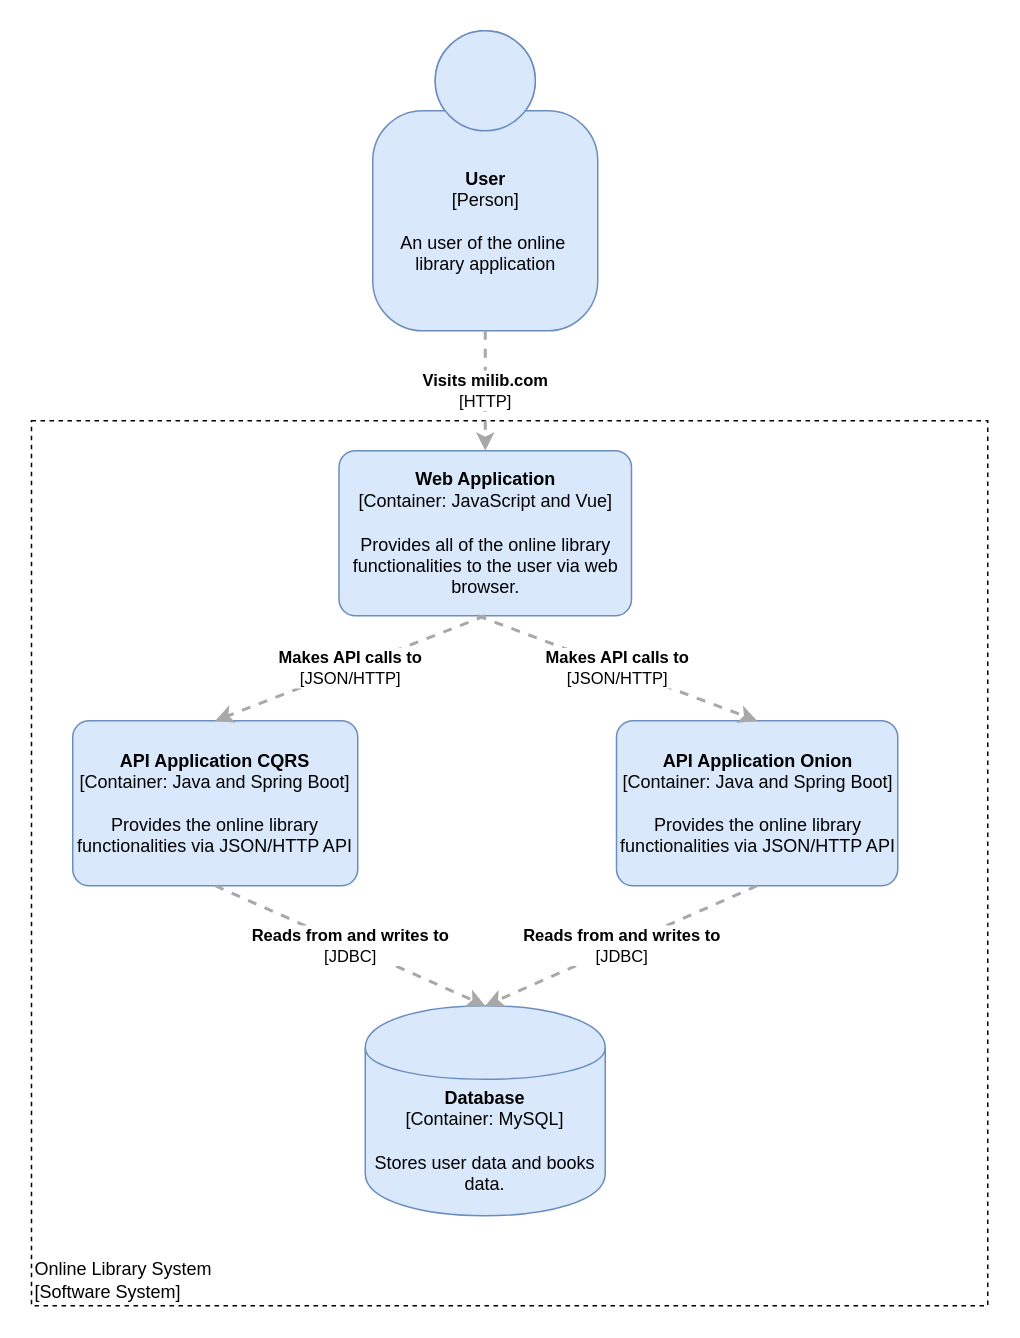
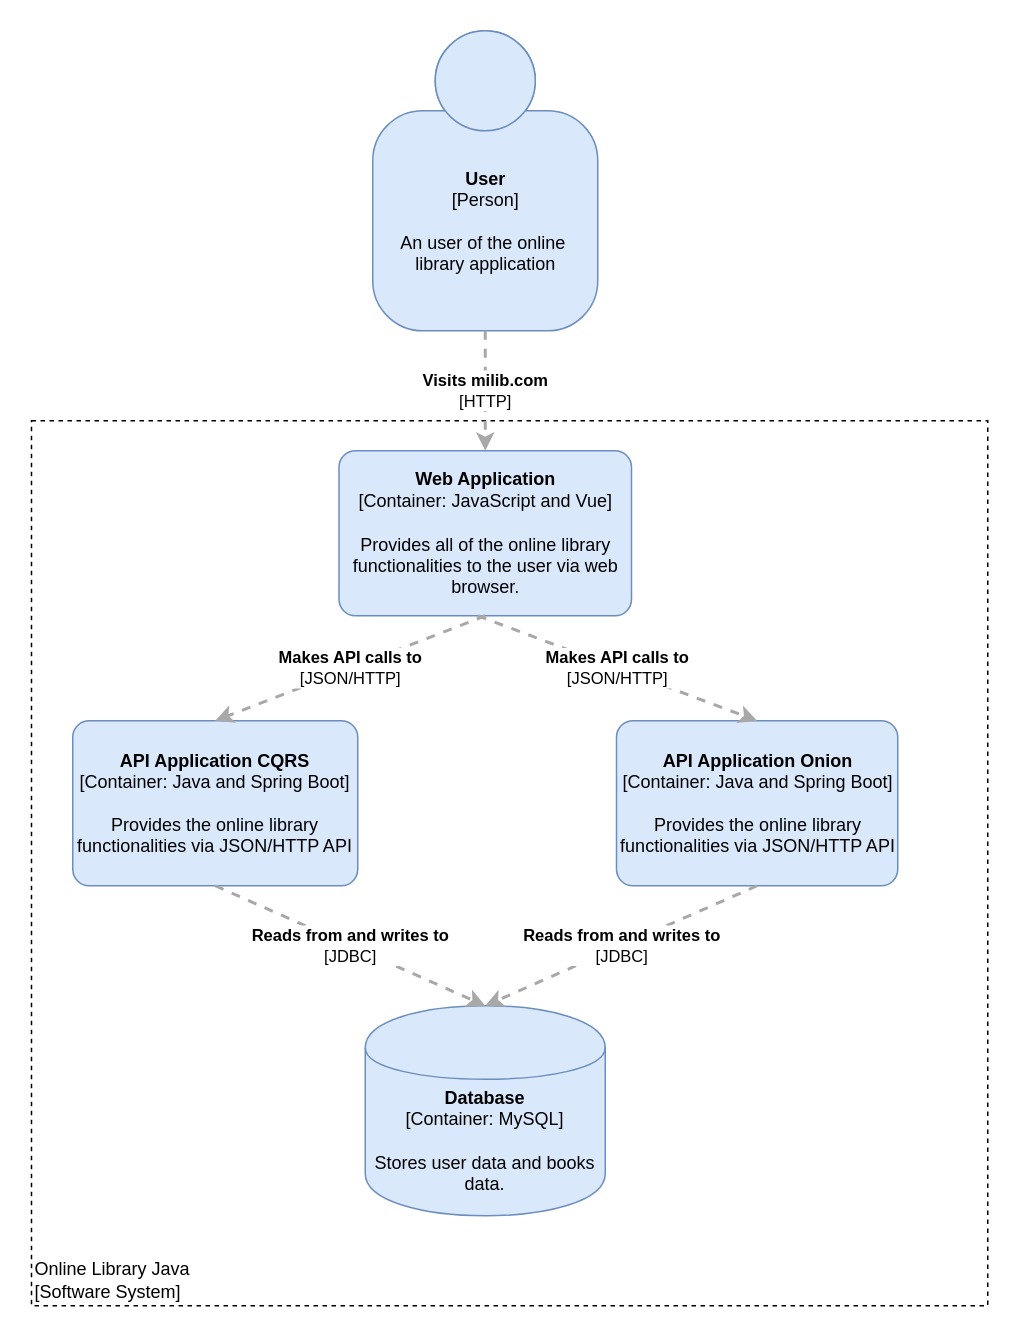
(129, 1280) -> (119, 1280)
